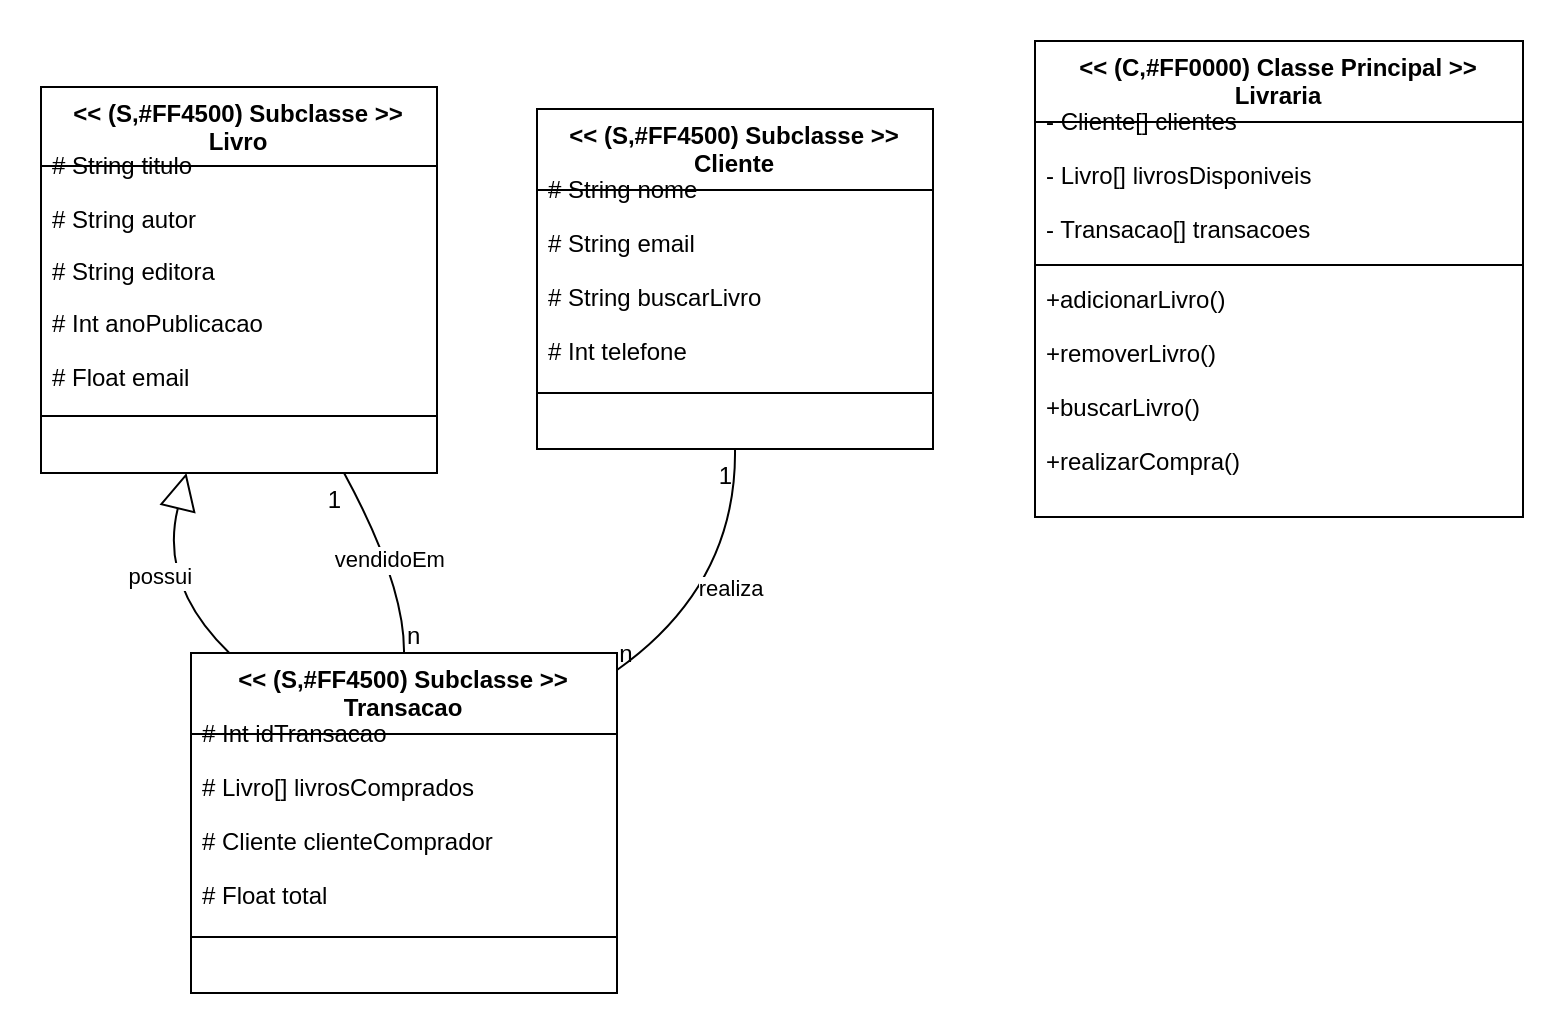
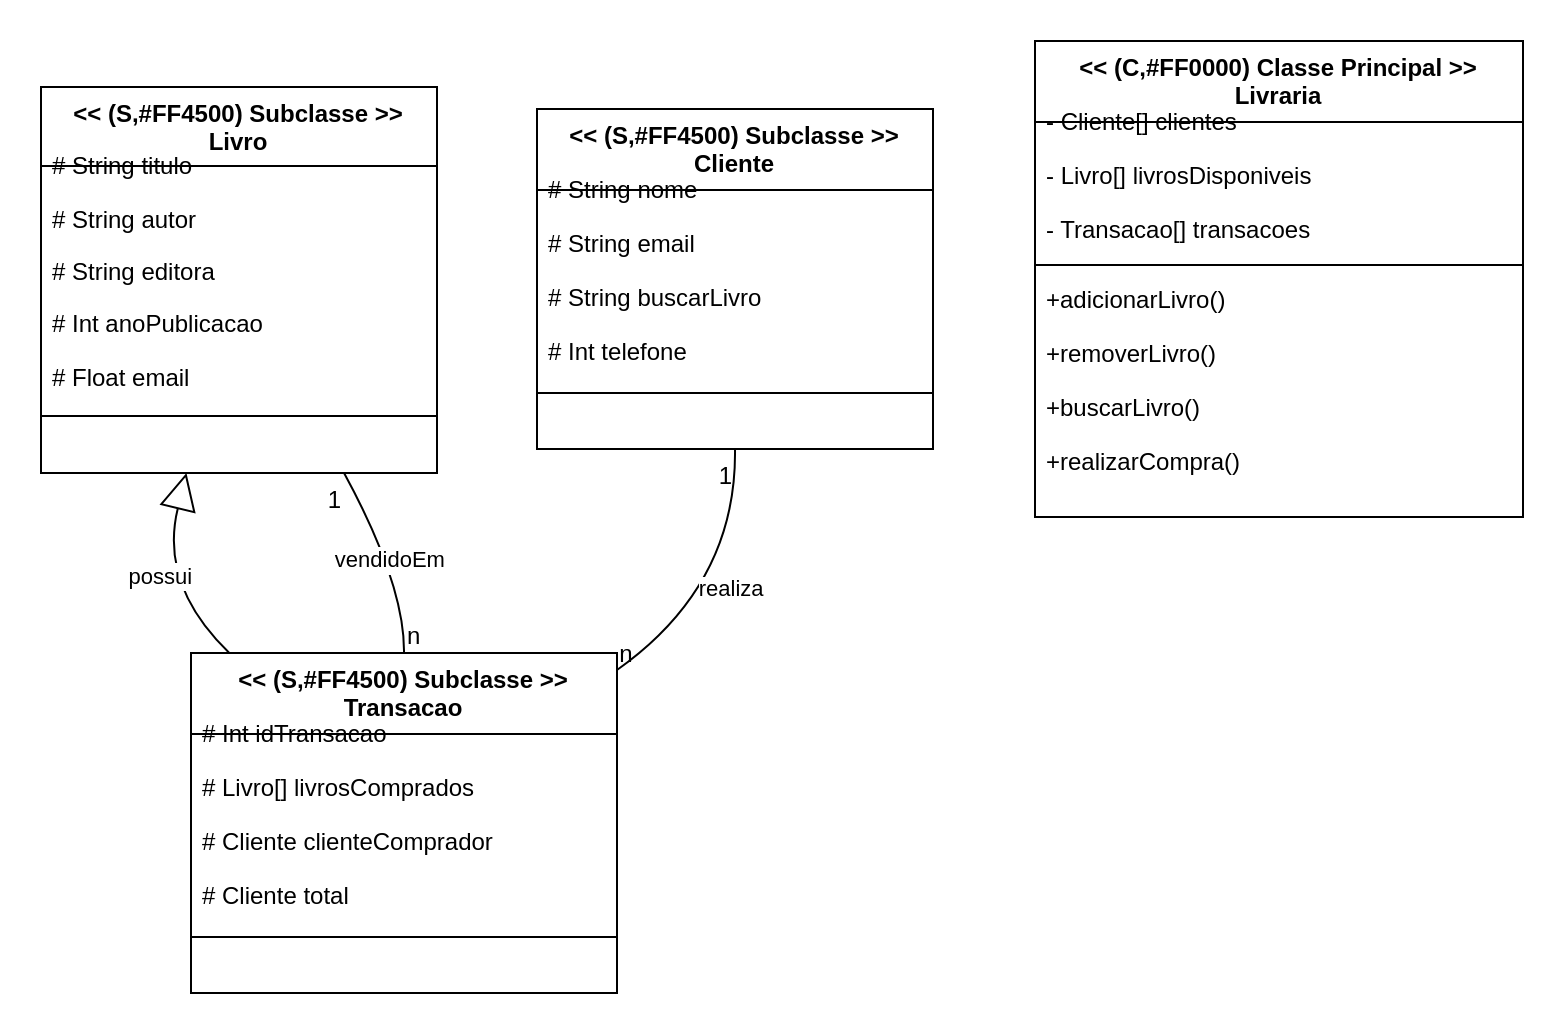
(277, 896) -> (287, 896)
